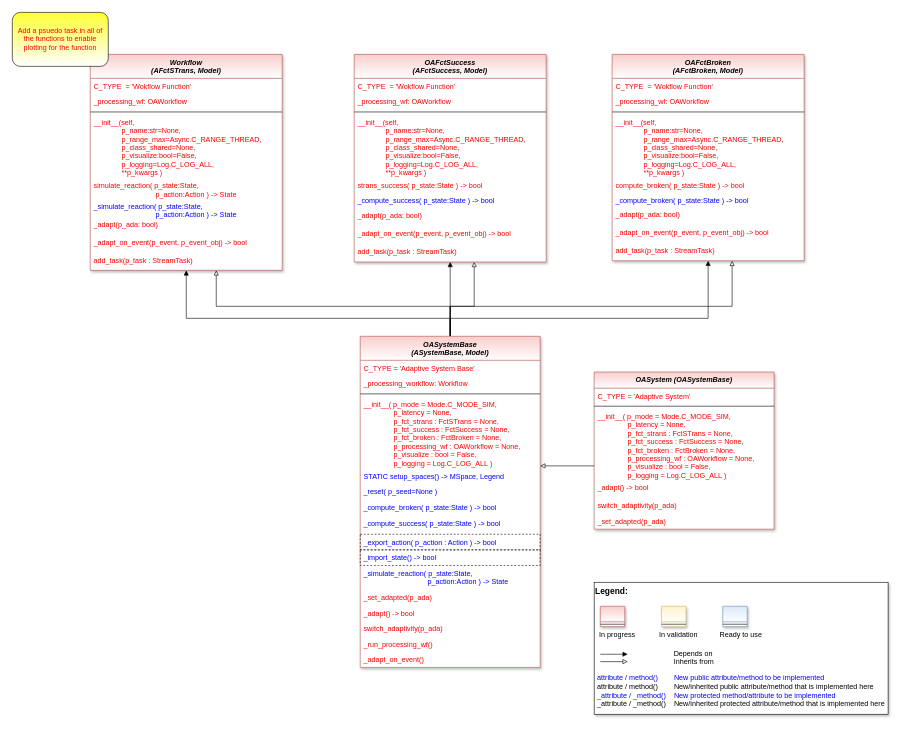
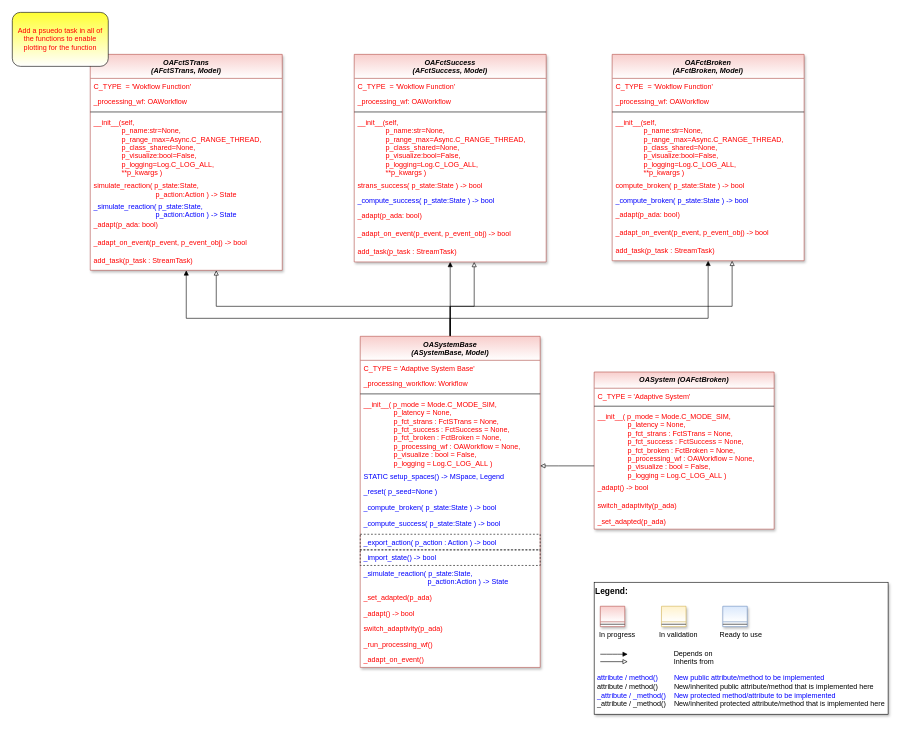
(186, 62) -> (186, 62)
(684, 380) -> (684, 380)
